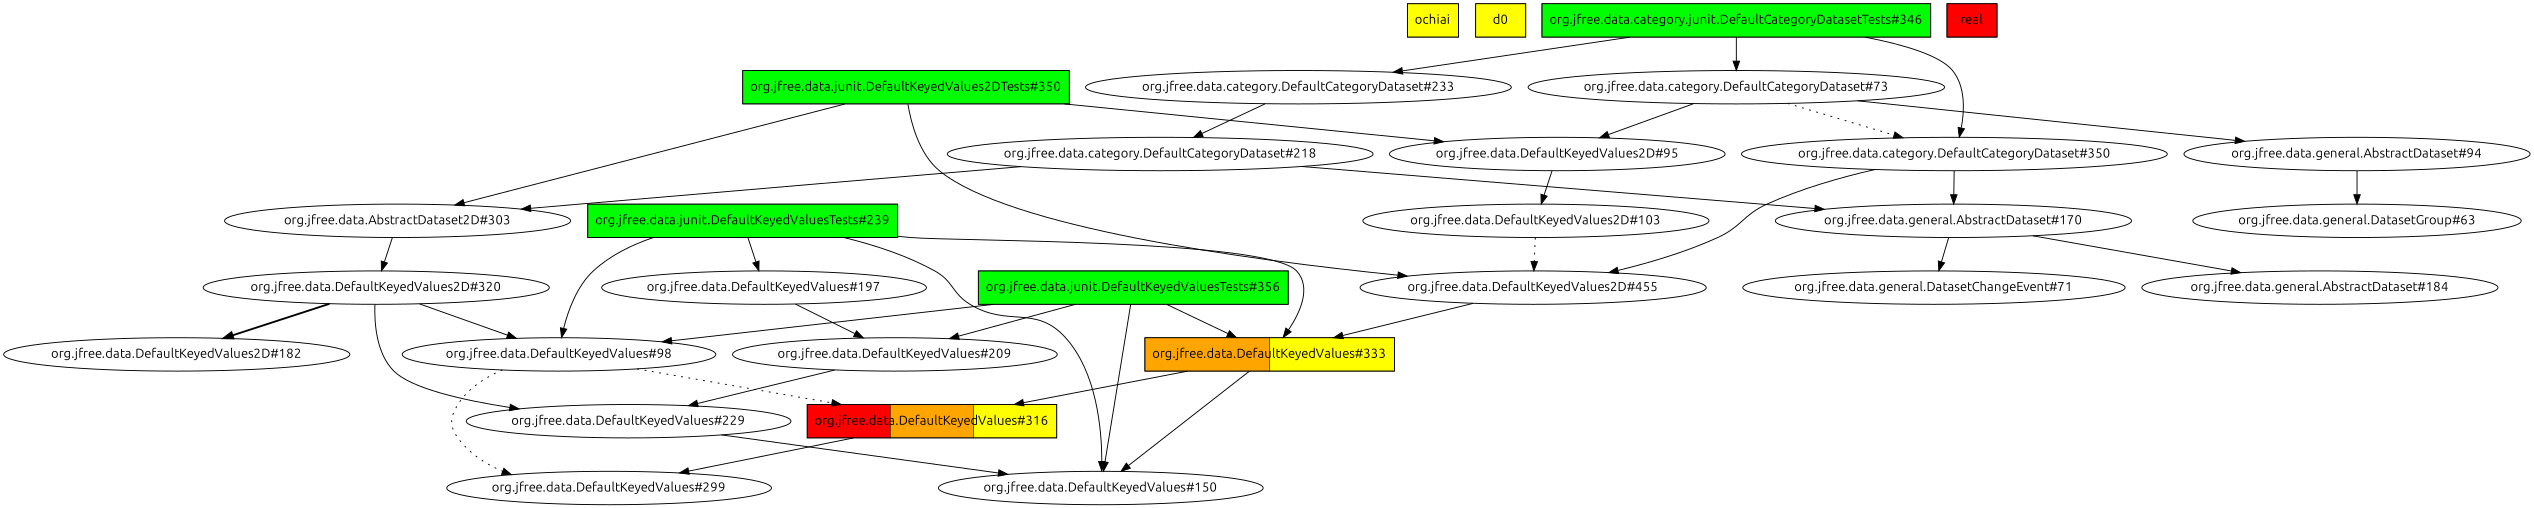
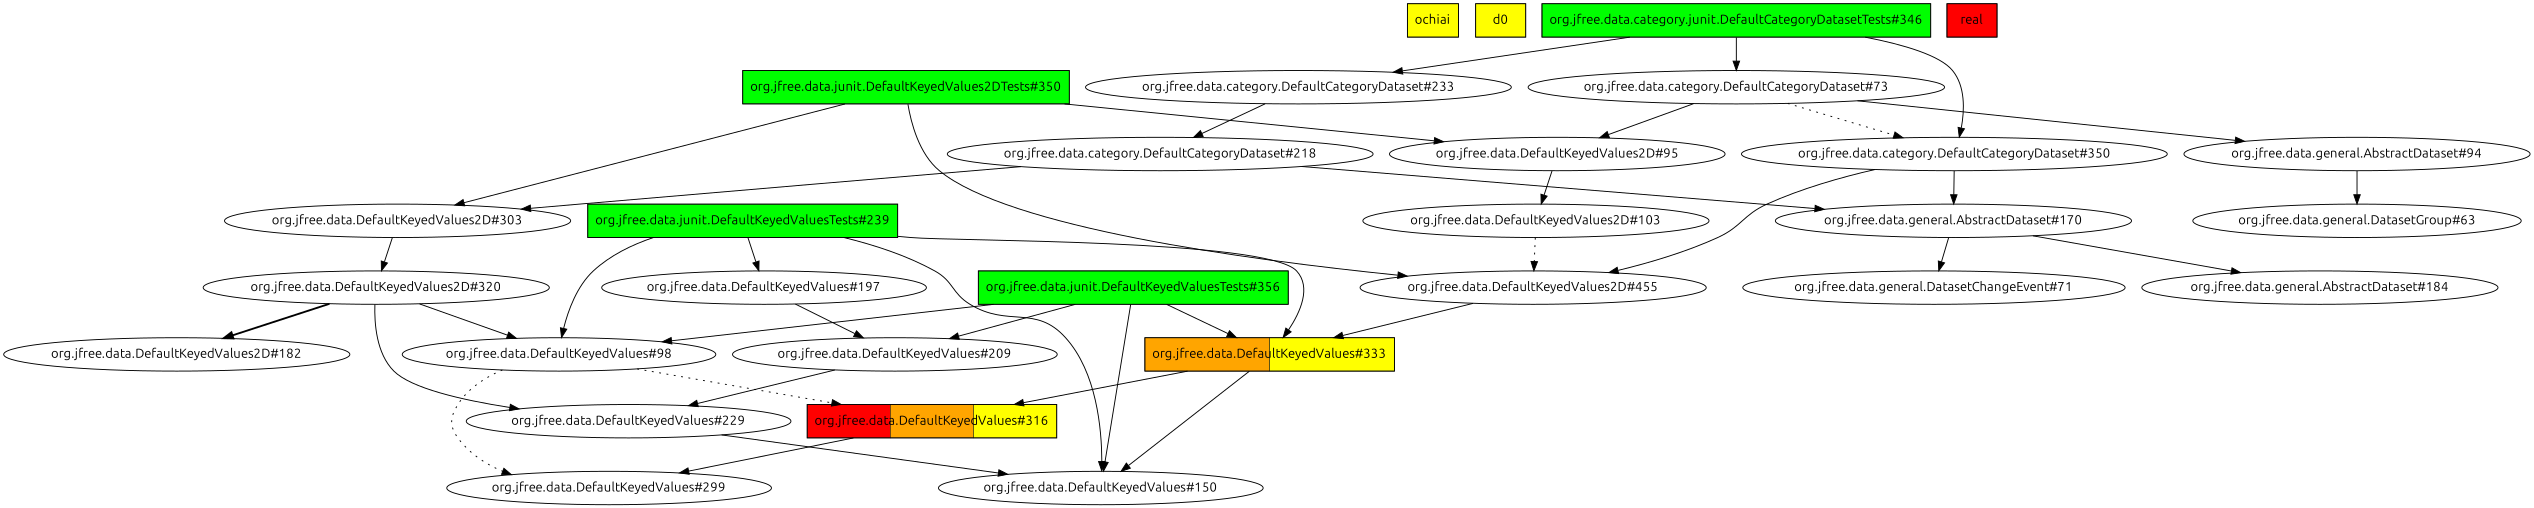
(398, 221) -> (398, 221)
